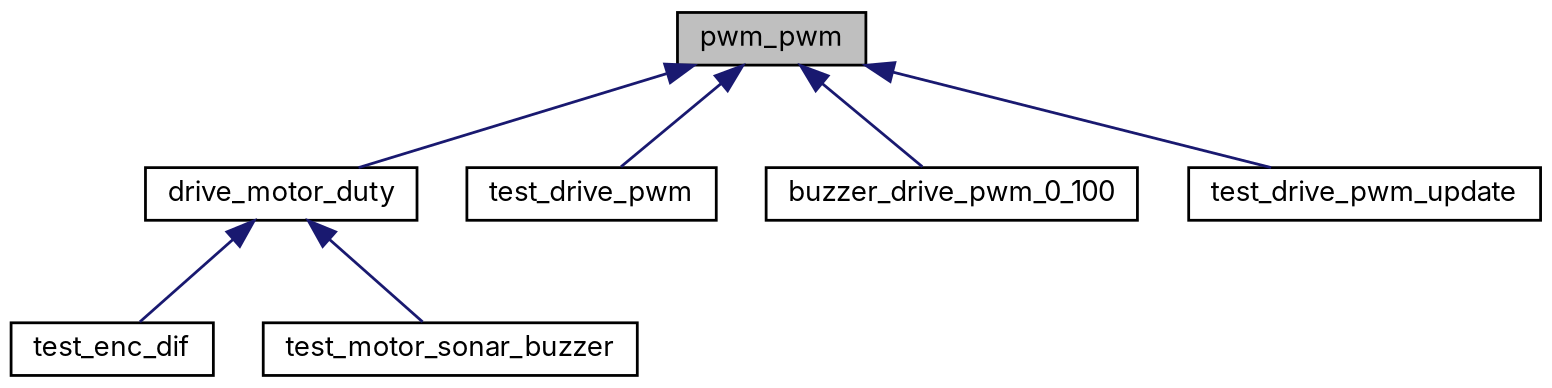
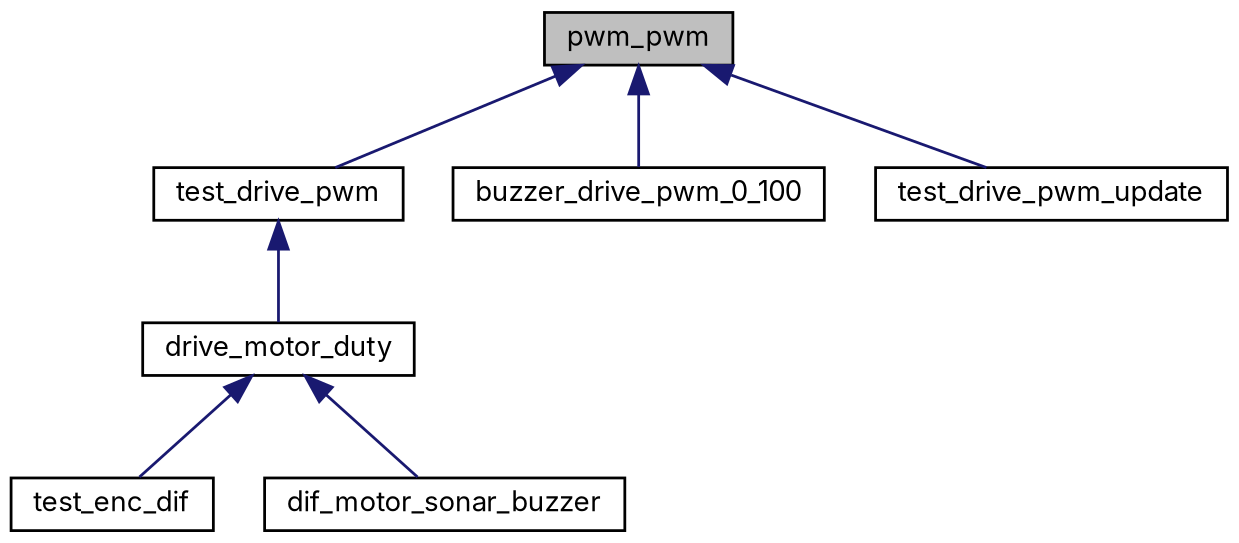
(513, 121) -> (278, 286)
(450, 349) -> (445, 504)
